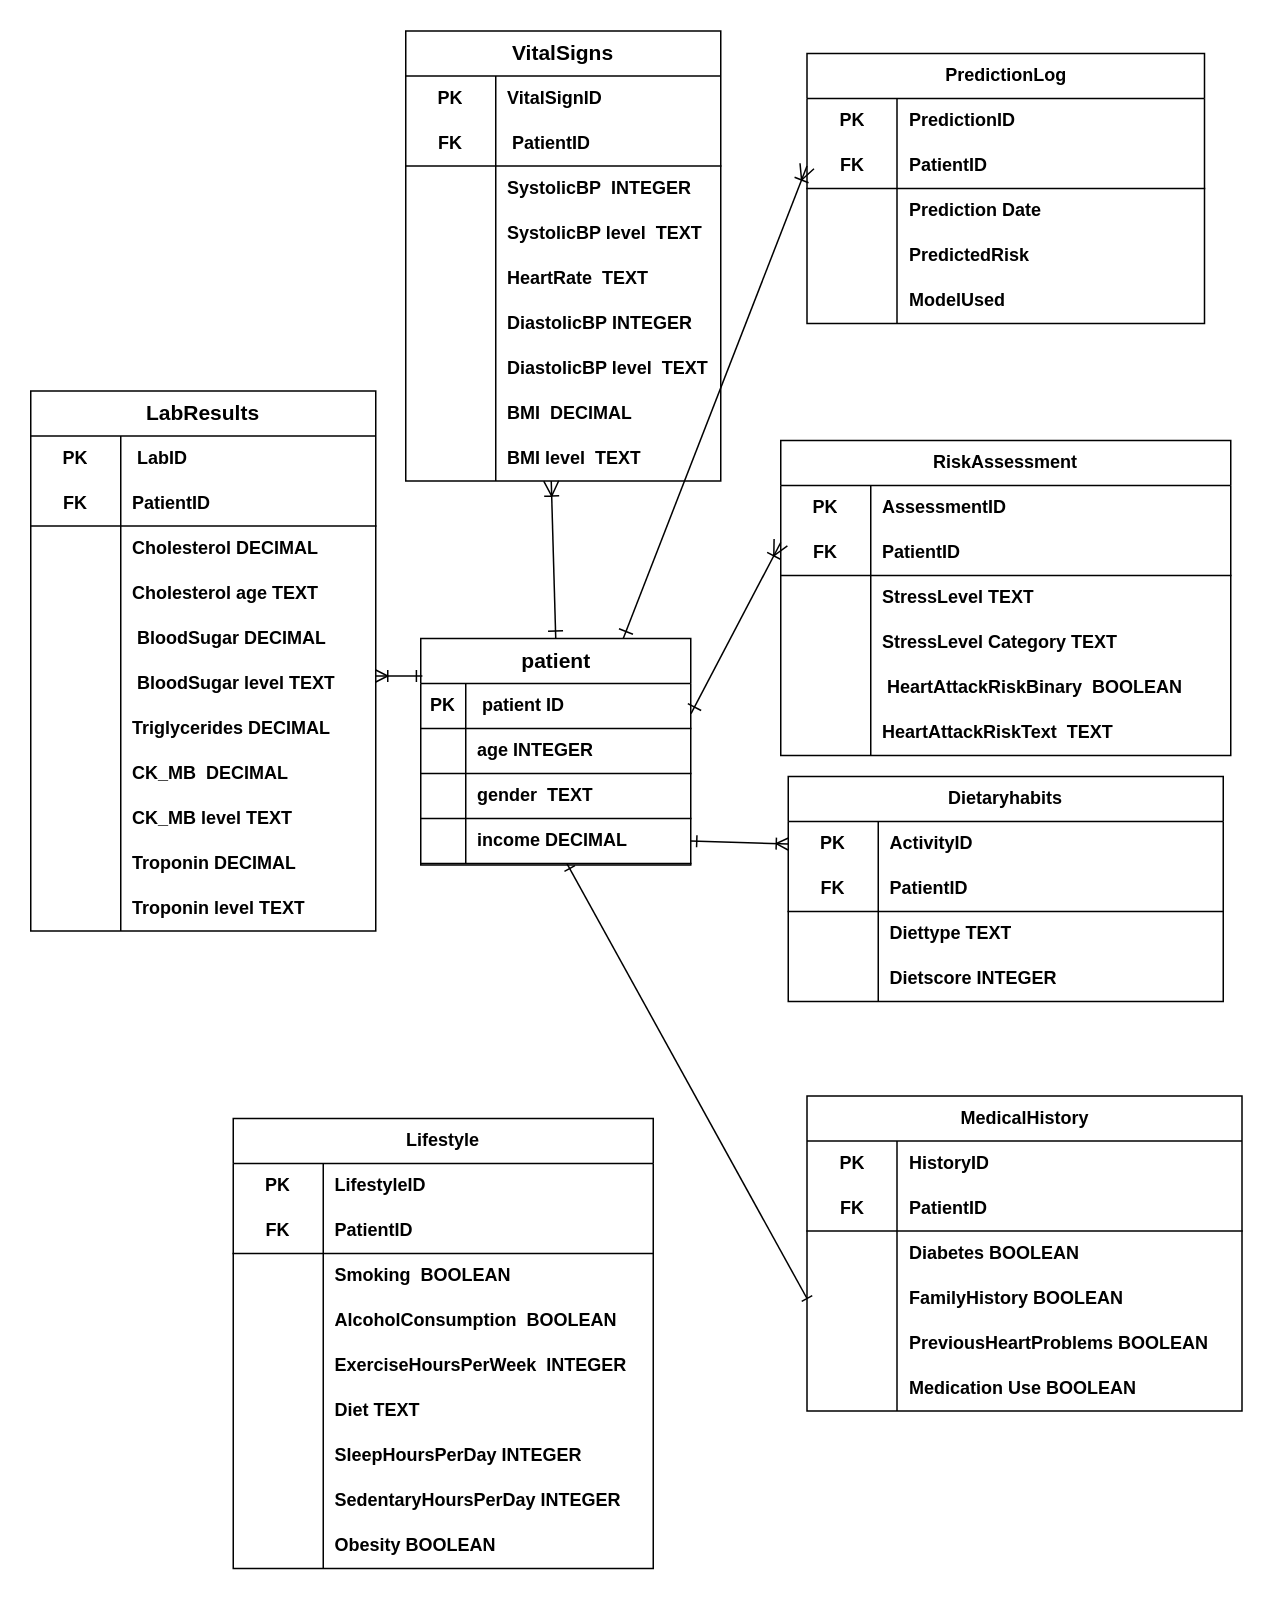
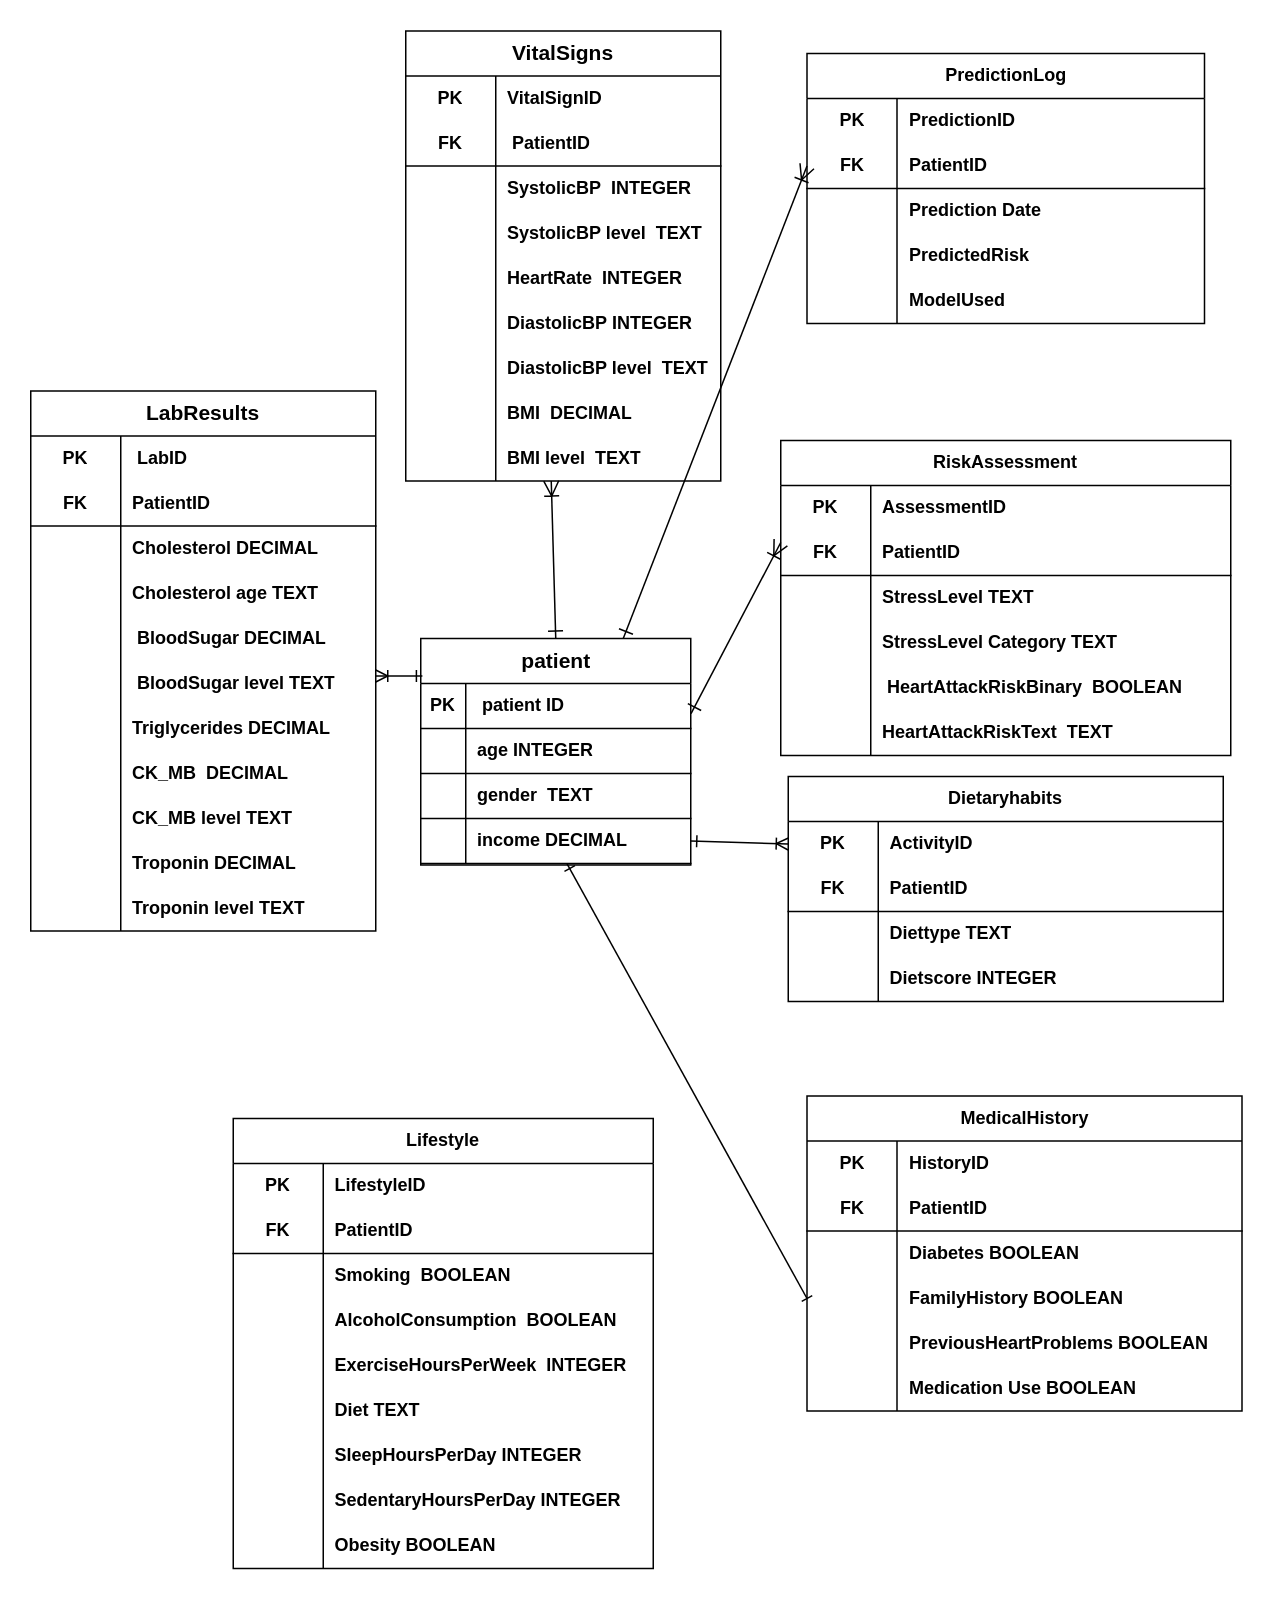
(583, 278) -> (598, 278)
